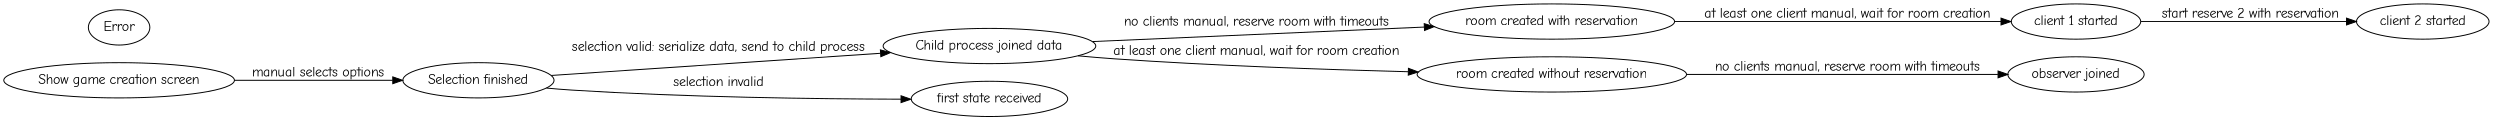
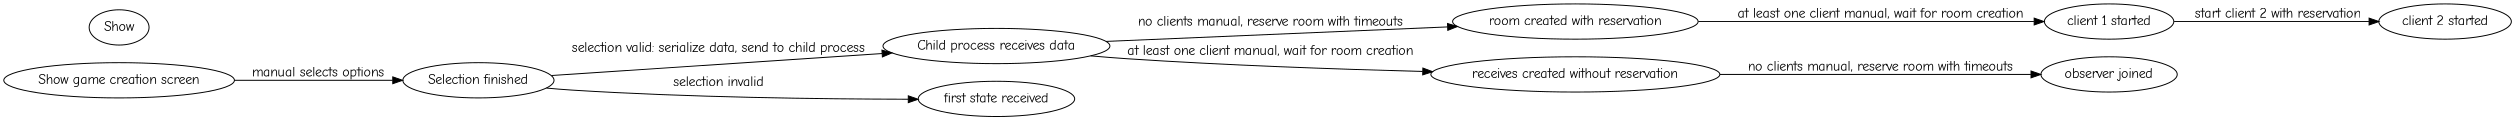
(2250, 14) -> (2278, 14)
(119, 27) -> (119, 27)
(989, 46) -> (996, 46)
(1552, 74) -> (1575, 74)
